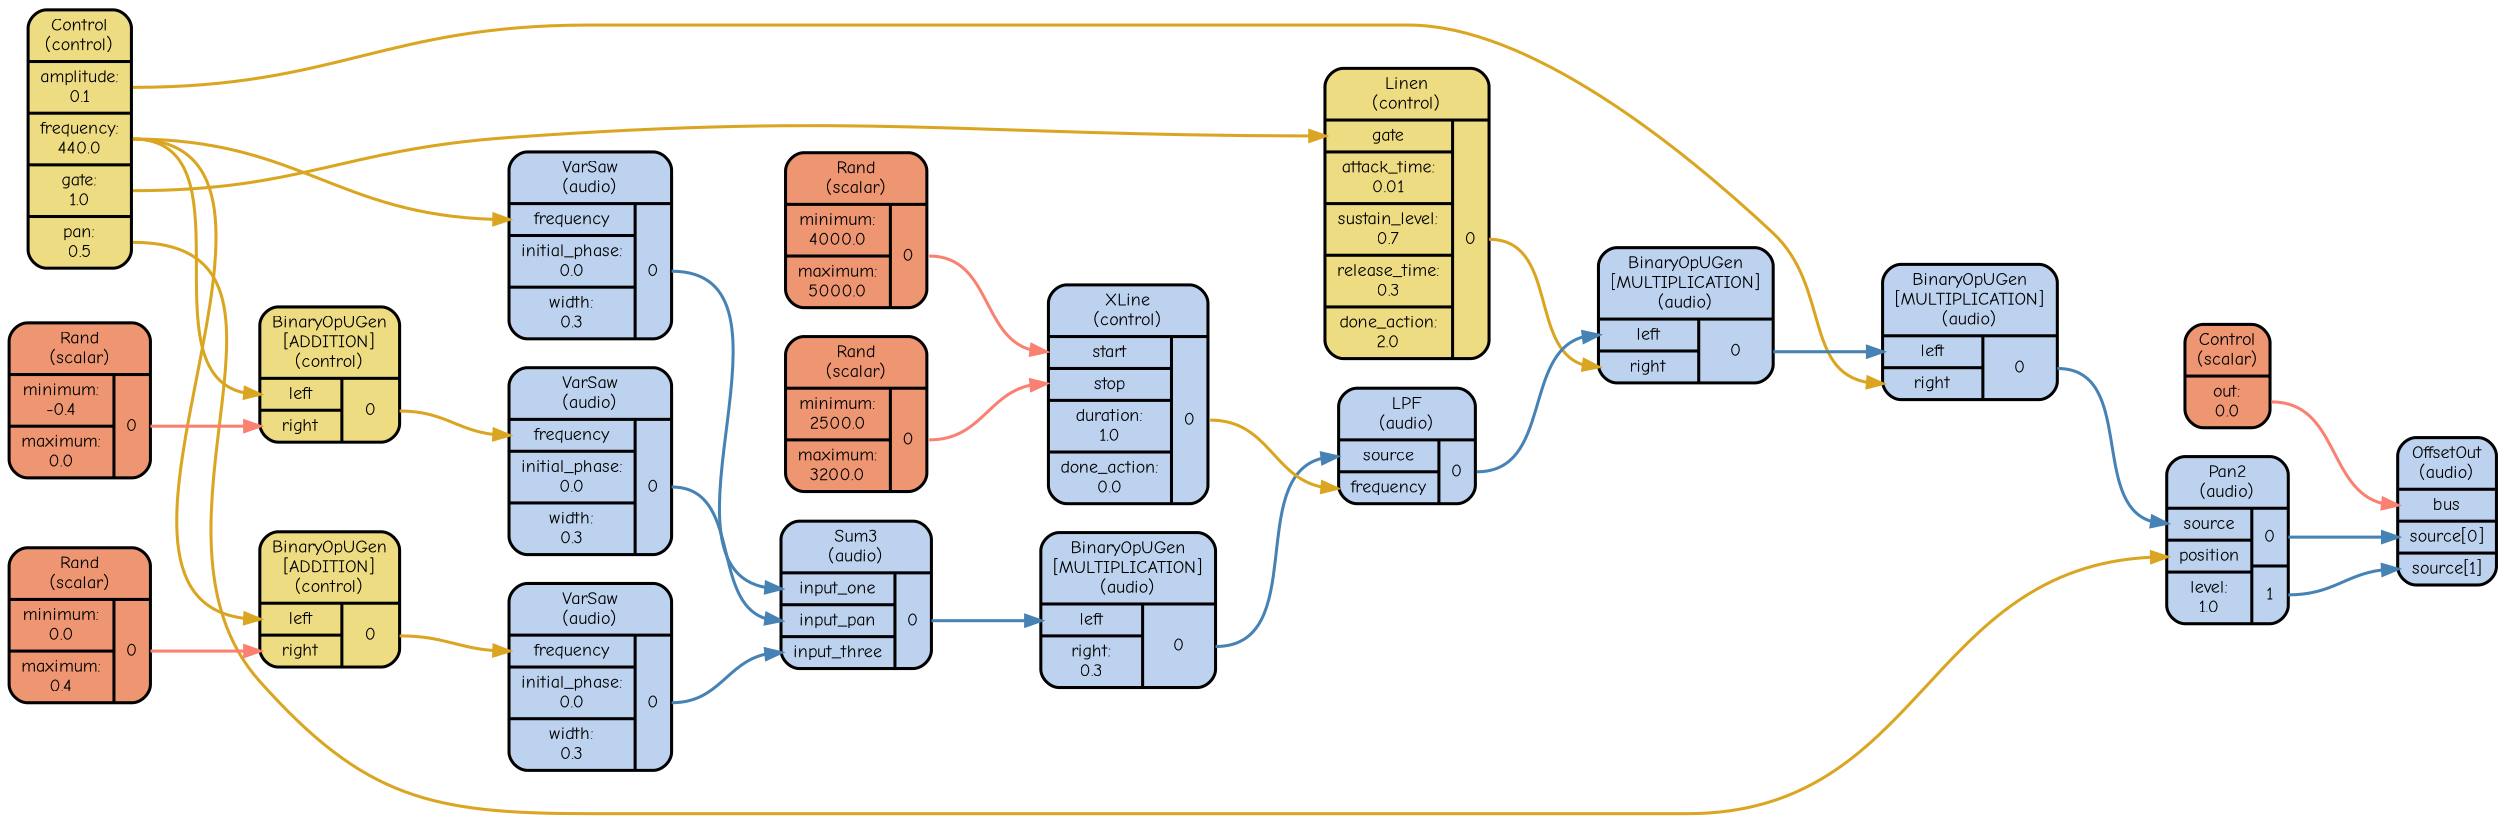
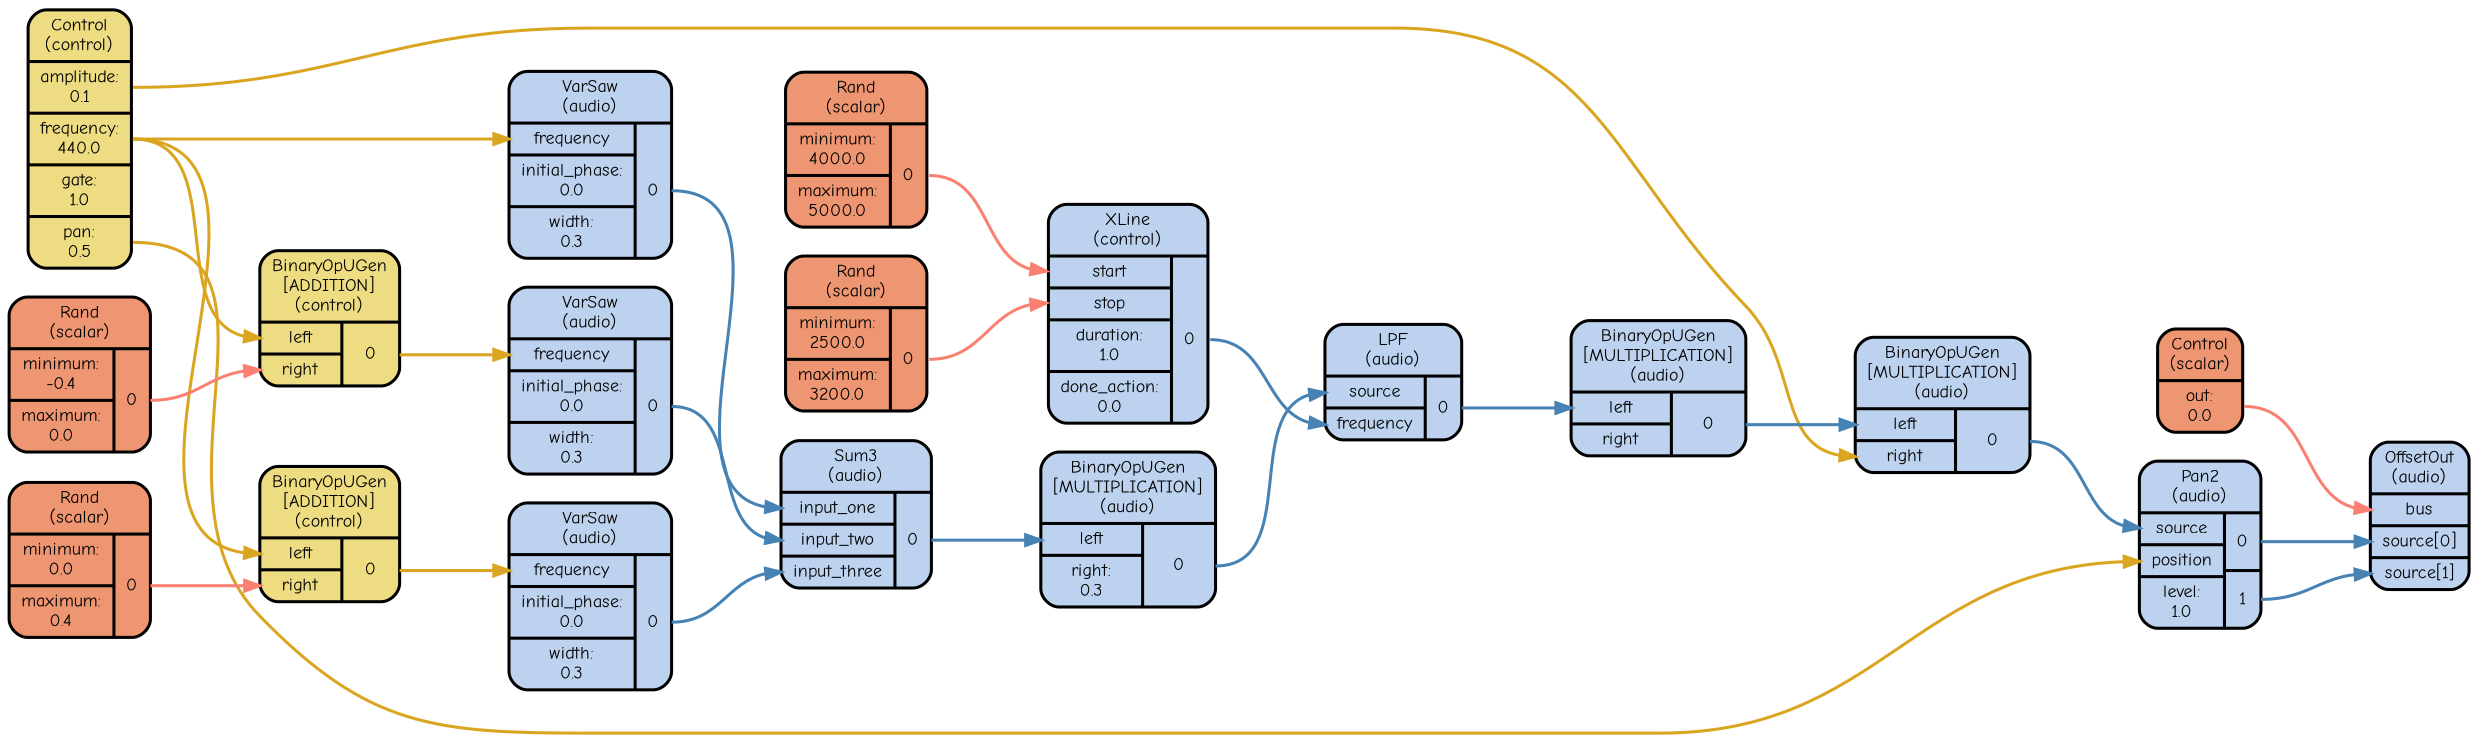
(1407, 213) -> none
(1268, 449) -> (1264, 376)
(838, 620) -> (838, 539)
